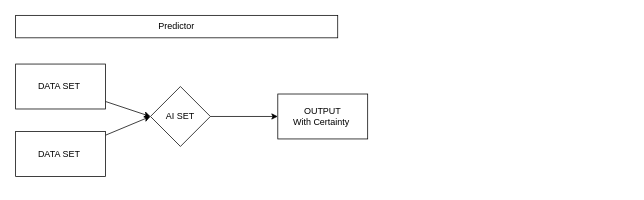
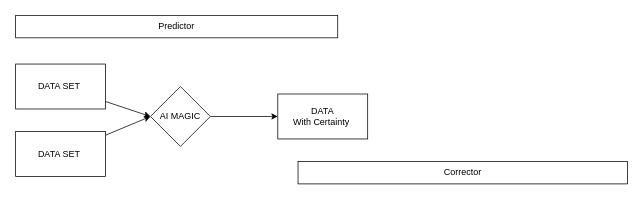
(180, 117) -> (180, 117)
(323, 117) -> (323, 117)
none -> (463, 173)
